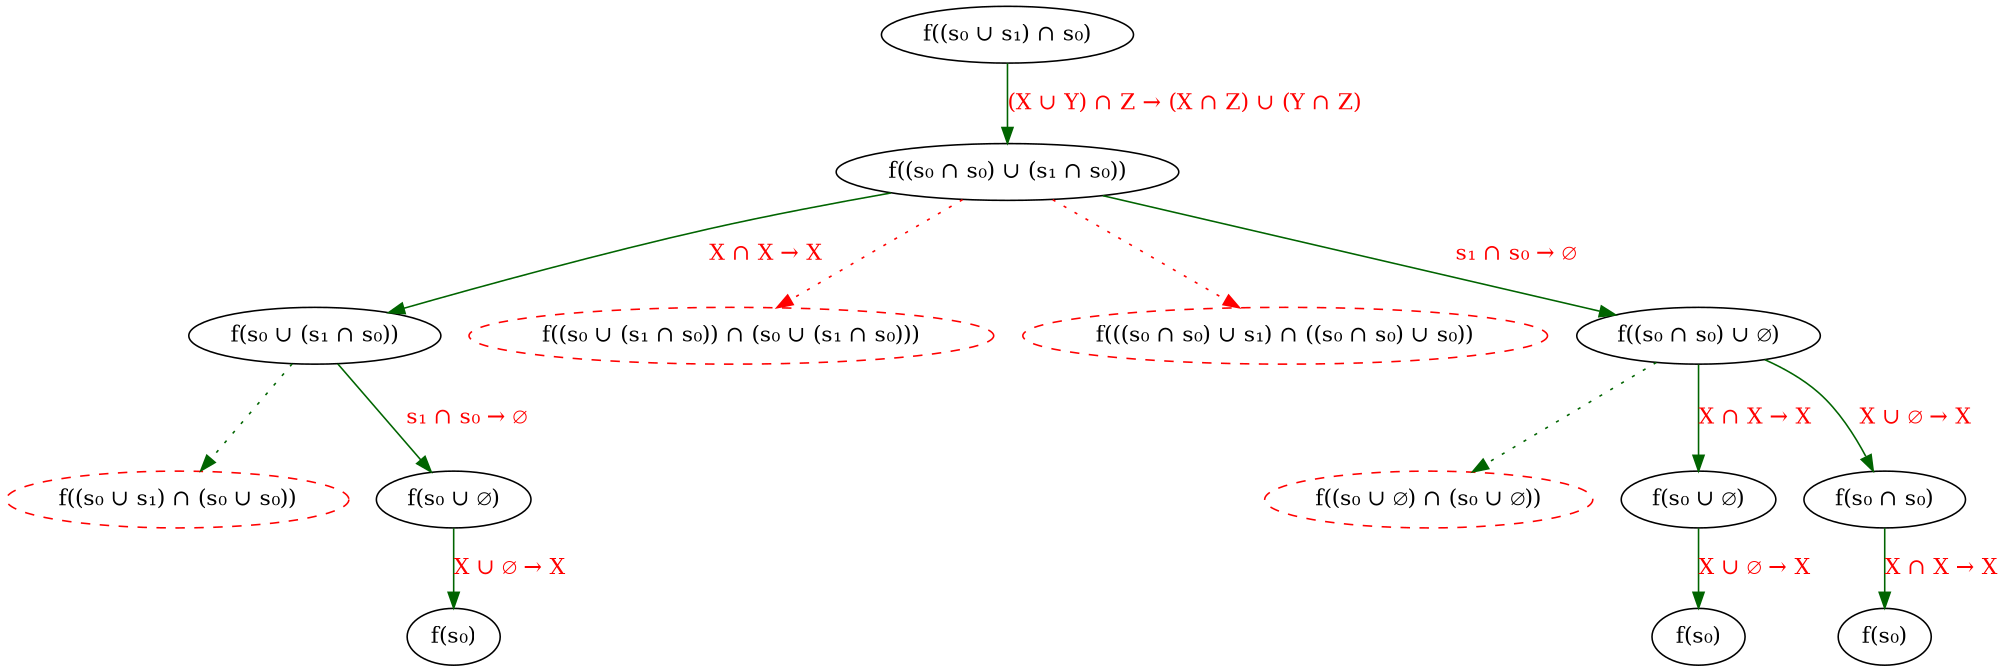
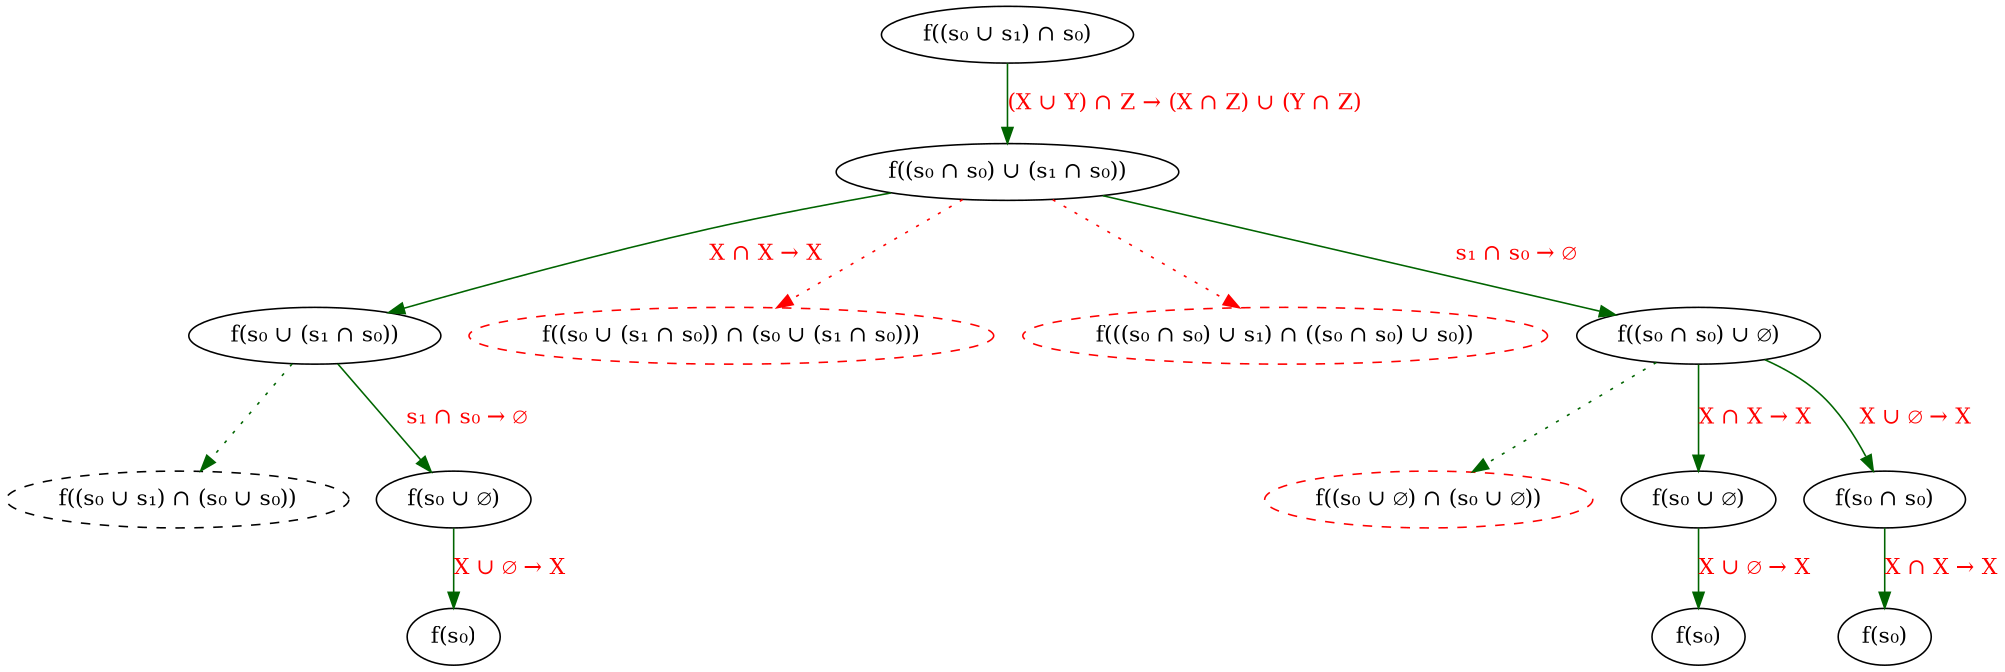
(178, 500) -> (178, 500)
